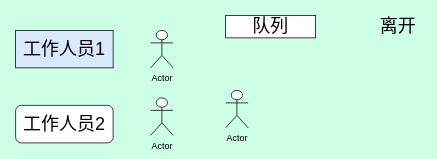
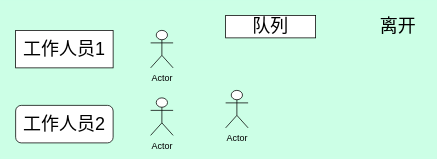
(64, 49) -> (64, 49)
